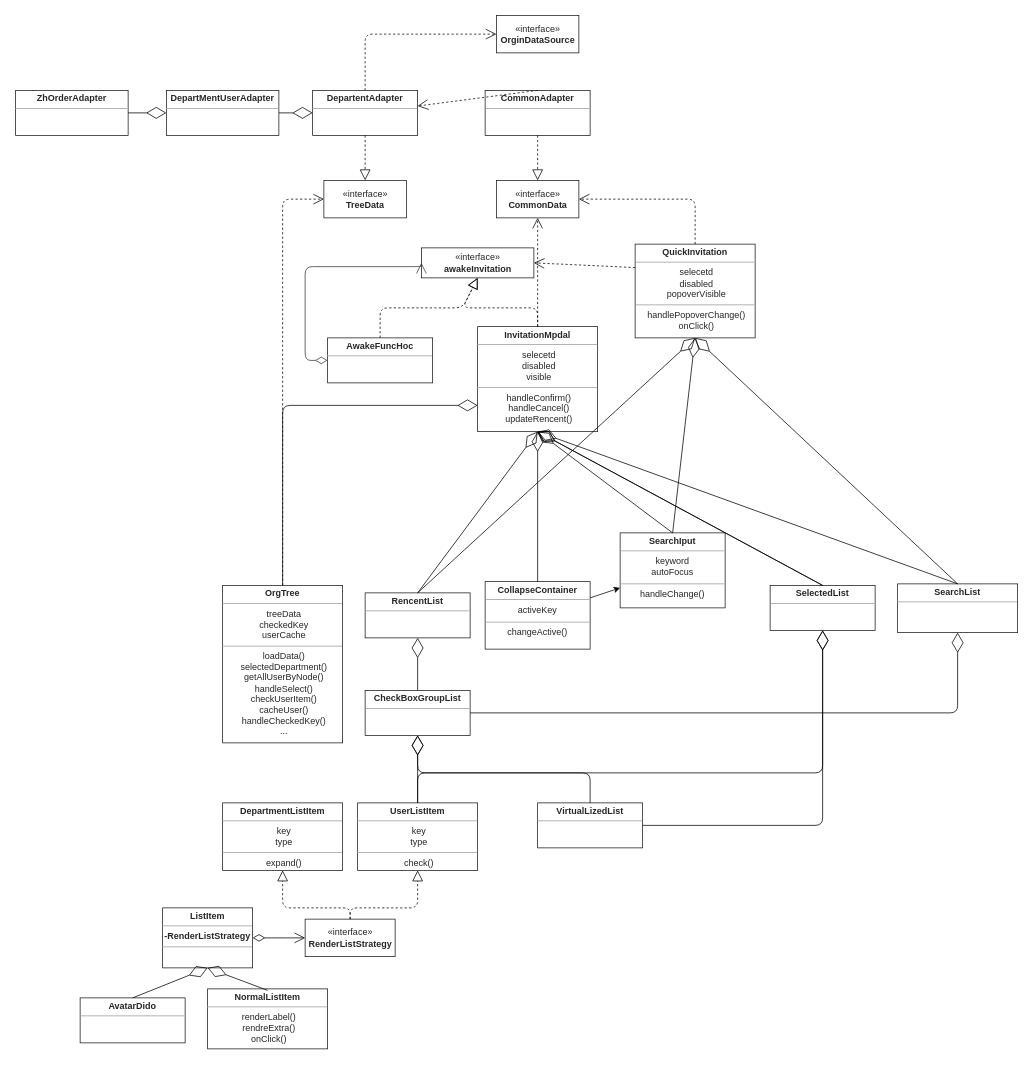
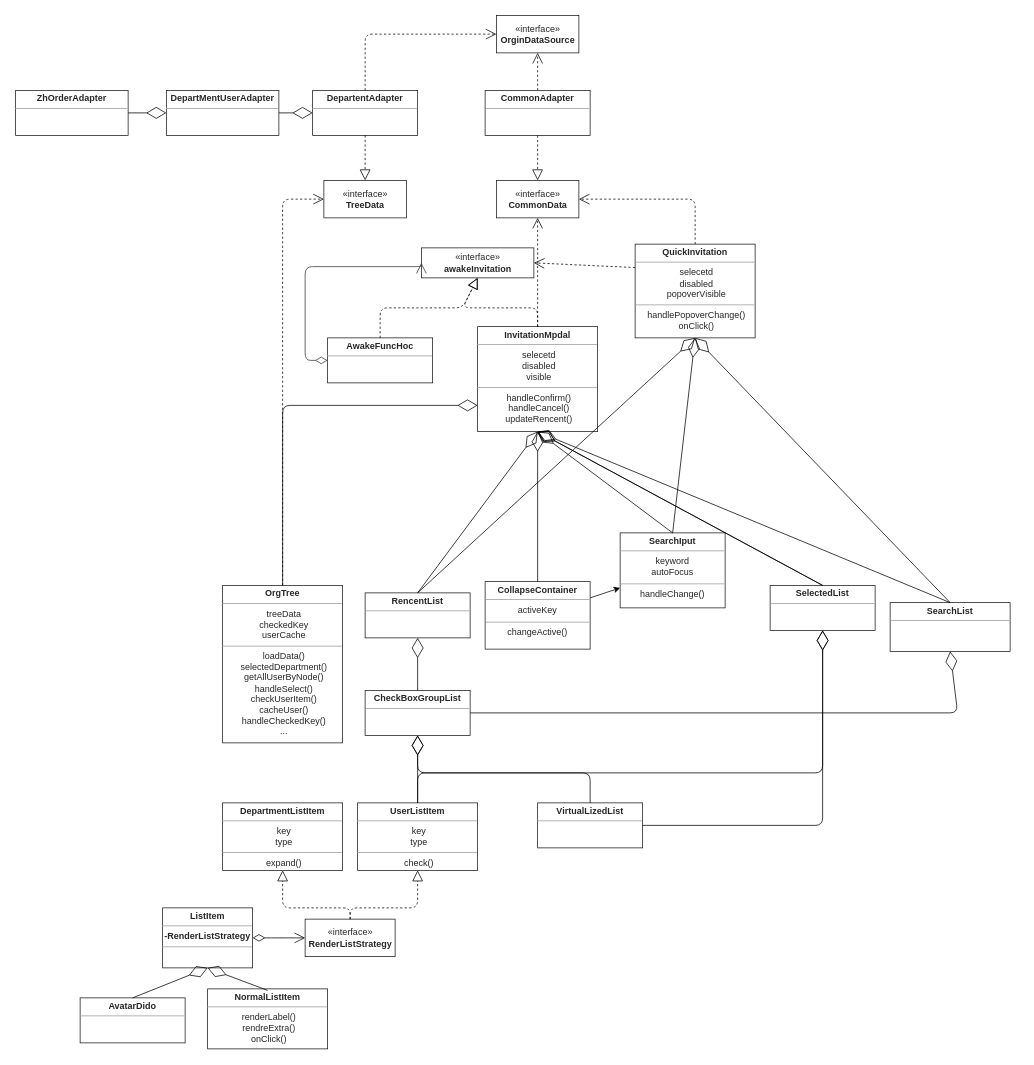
(479, 98) -> (537, 73)
(957, 608) -> (950, 627)
